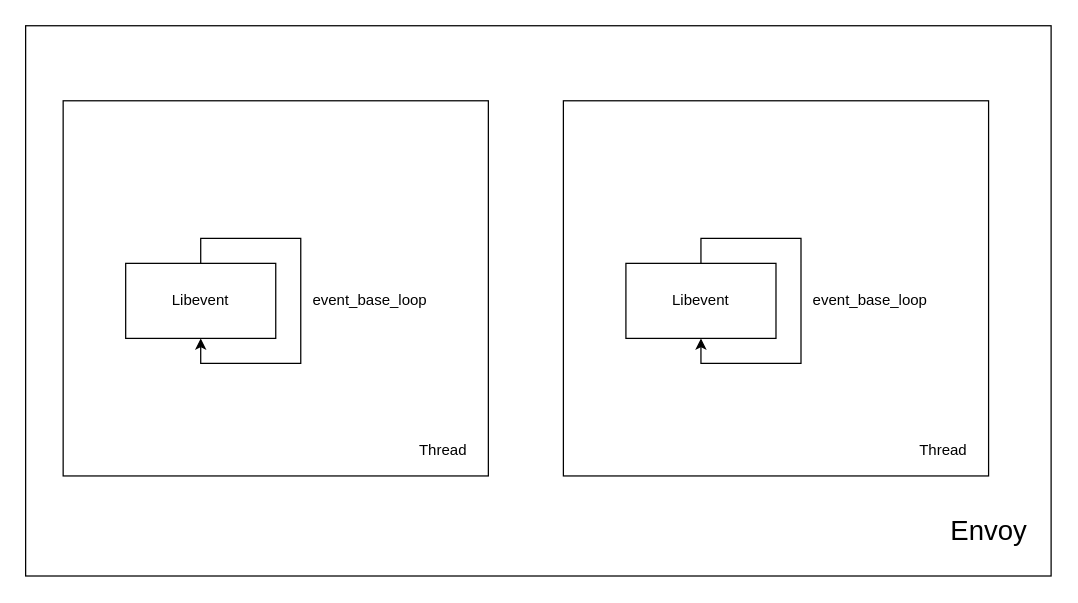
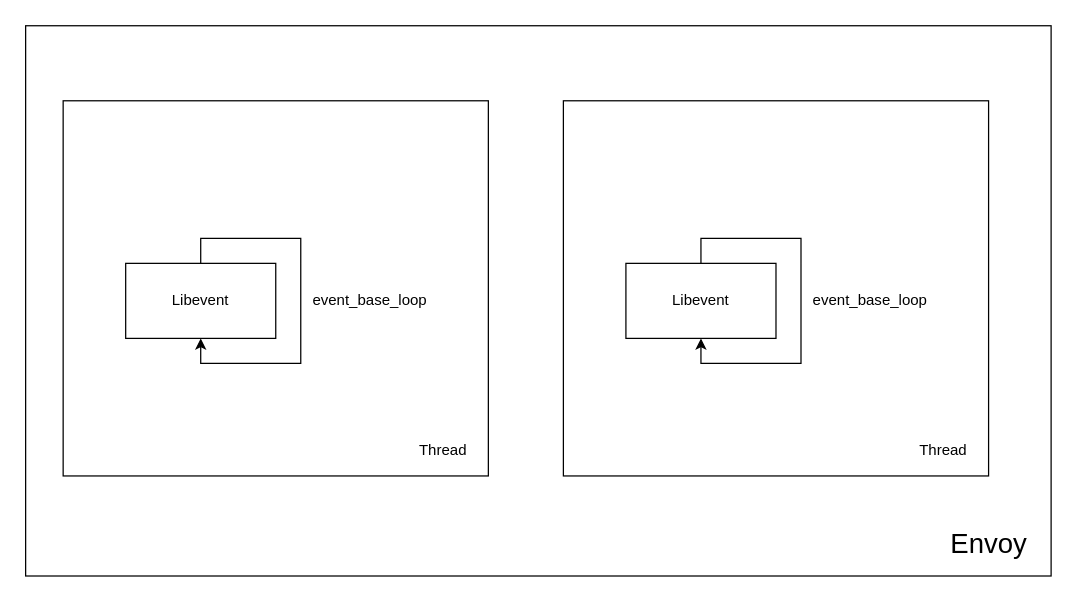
(988, 532) -> (988, 544)
